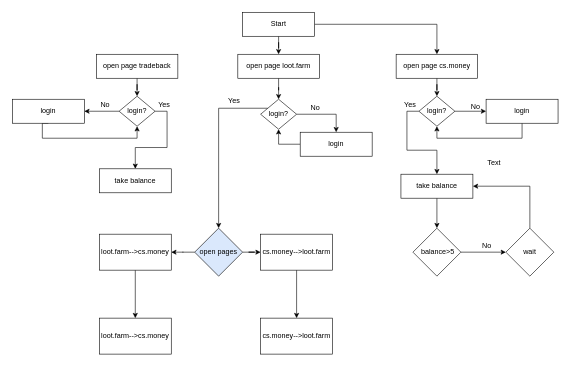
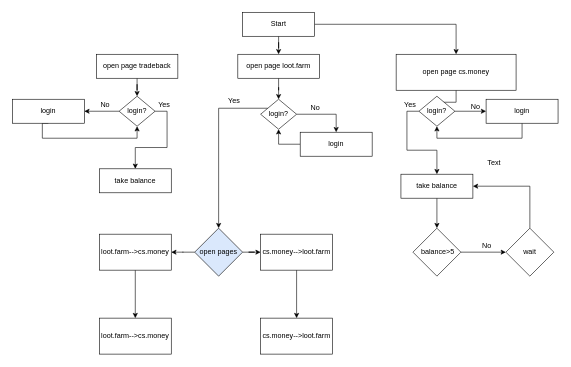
(437, 66) -> (456, 72)
